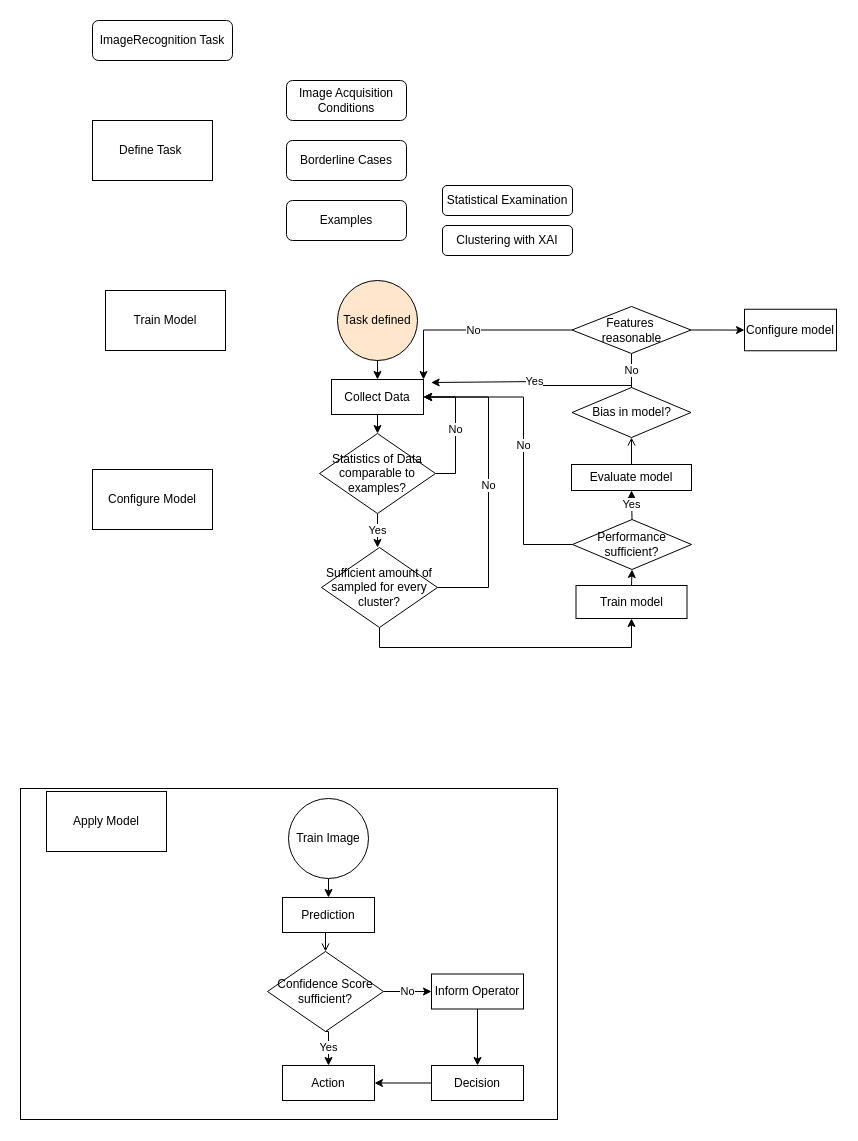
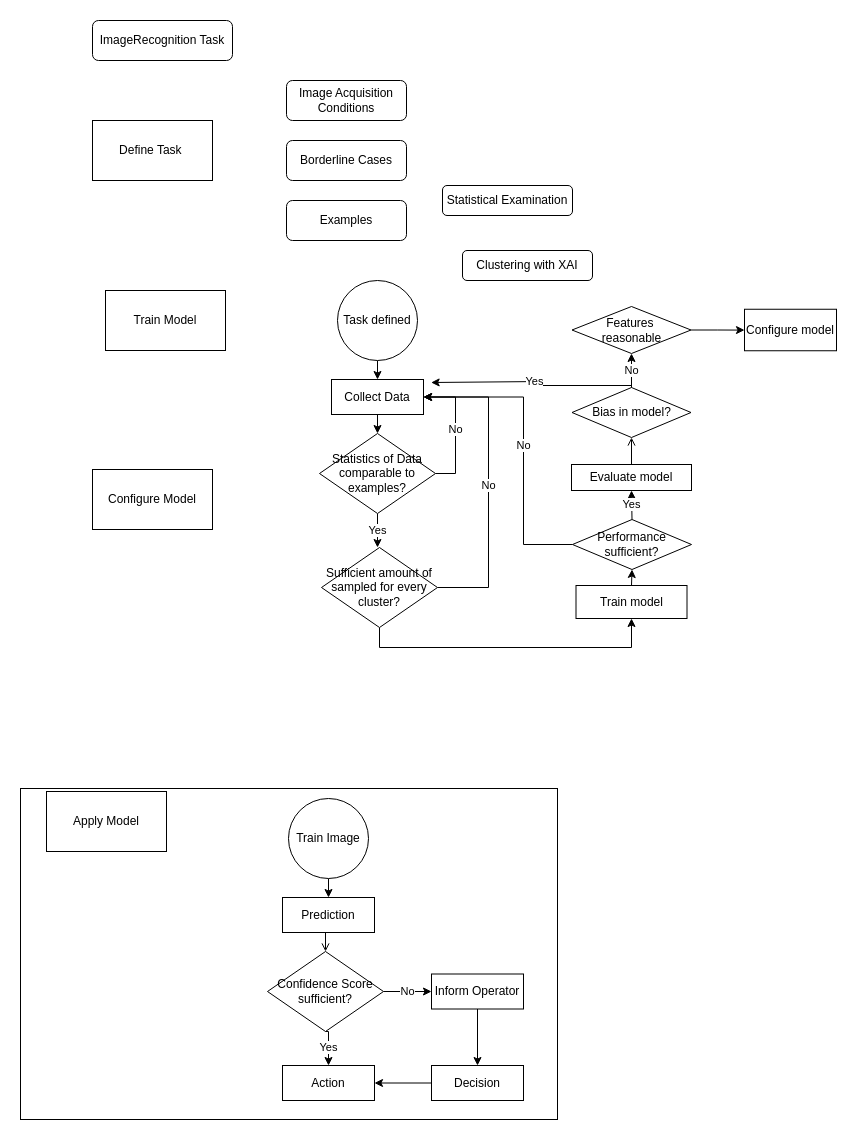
(508, 241) -> (528, 266)
(378, 321) -> (378, 321)
(477, 330) -> none
(632, 359) -> (632, 362)
